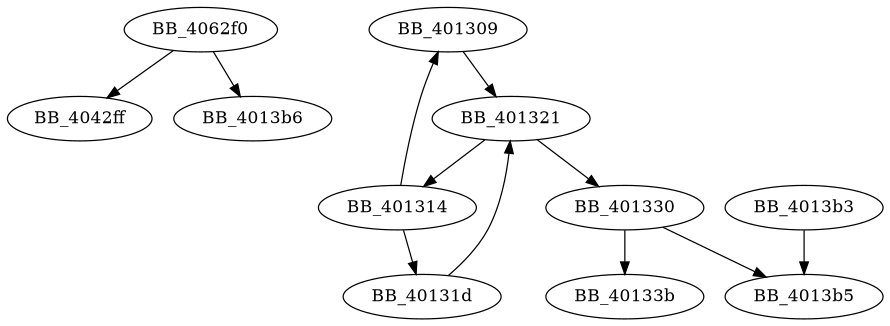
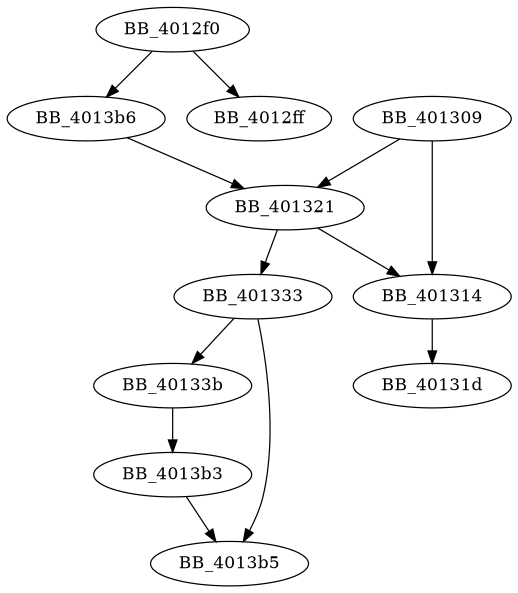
(201, 30) -> (173, 30)
(80, 119) -> (259, 119)
(413, 123) -> (432, 201)
(625, 208) -> (253, 297)
(492, 221) -> (180, 161)
none -> (173, 424)
